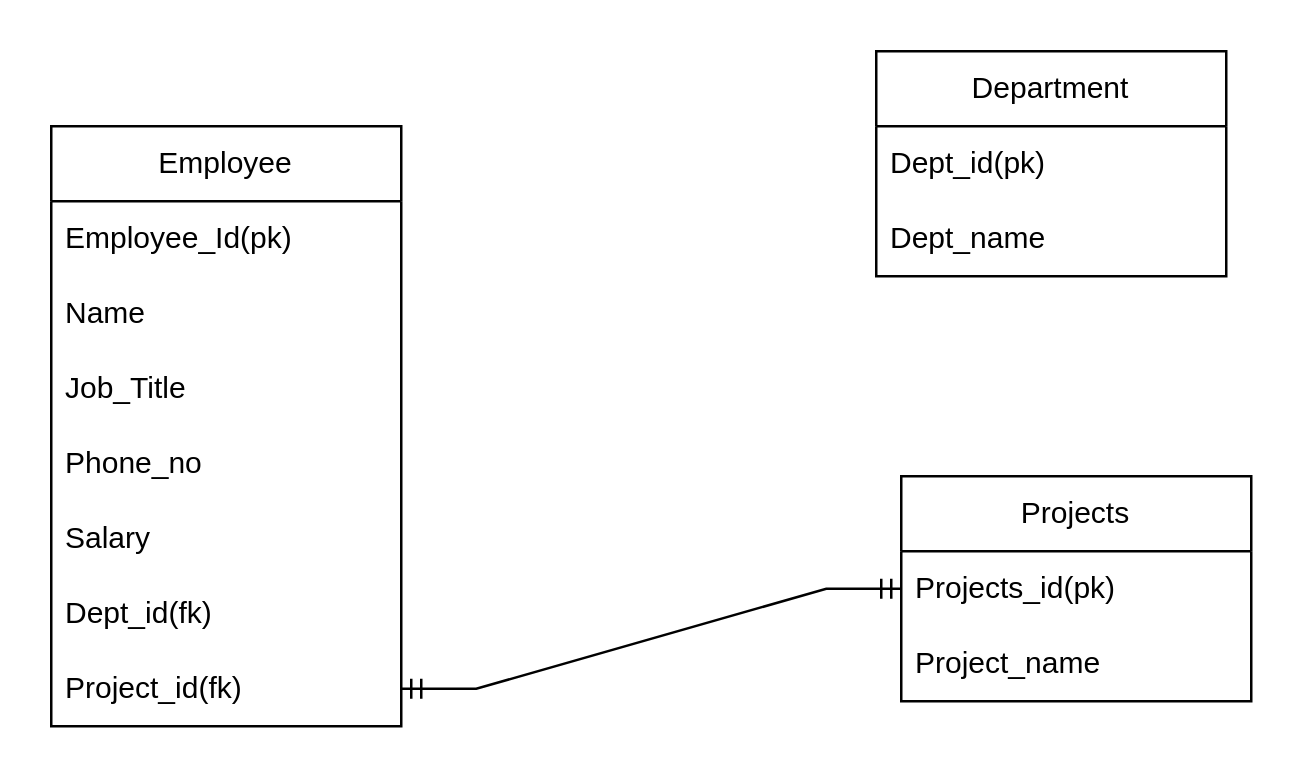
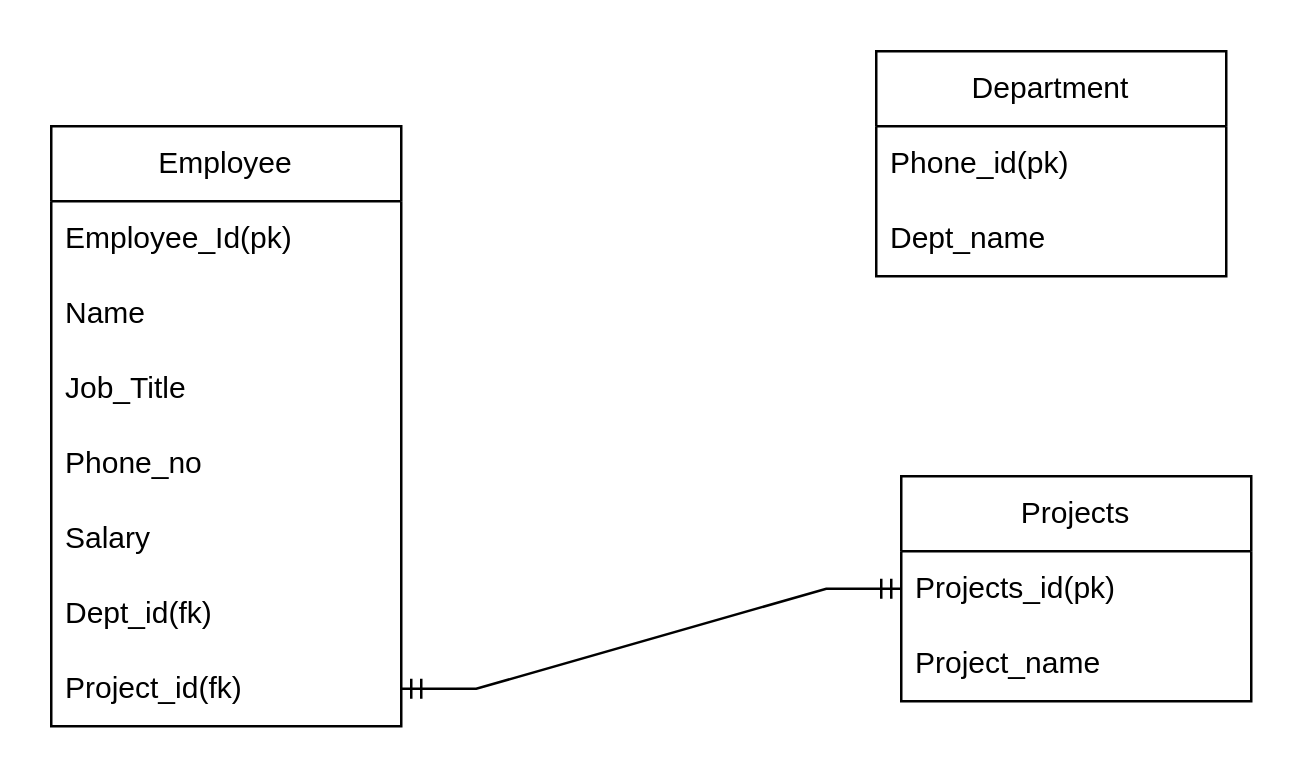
(980, 164) -> (988, 164)
